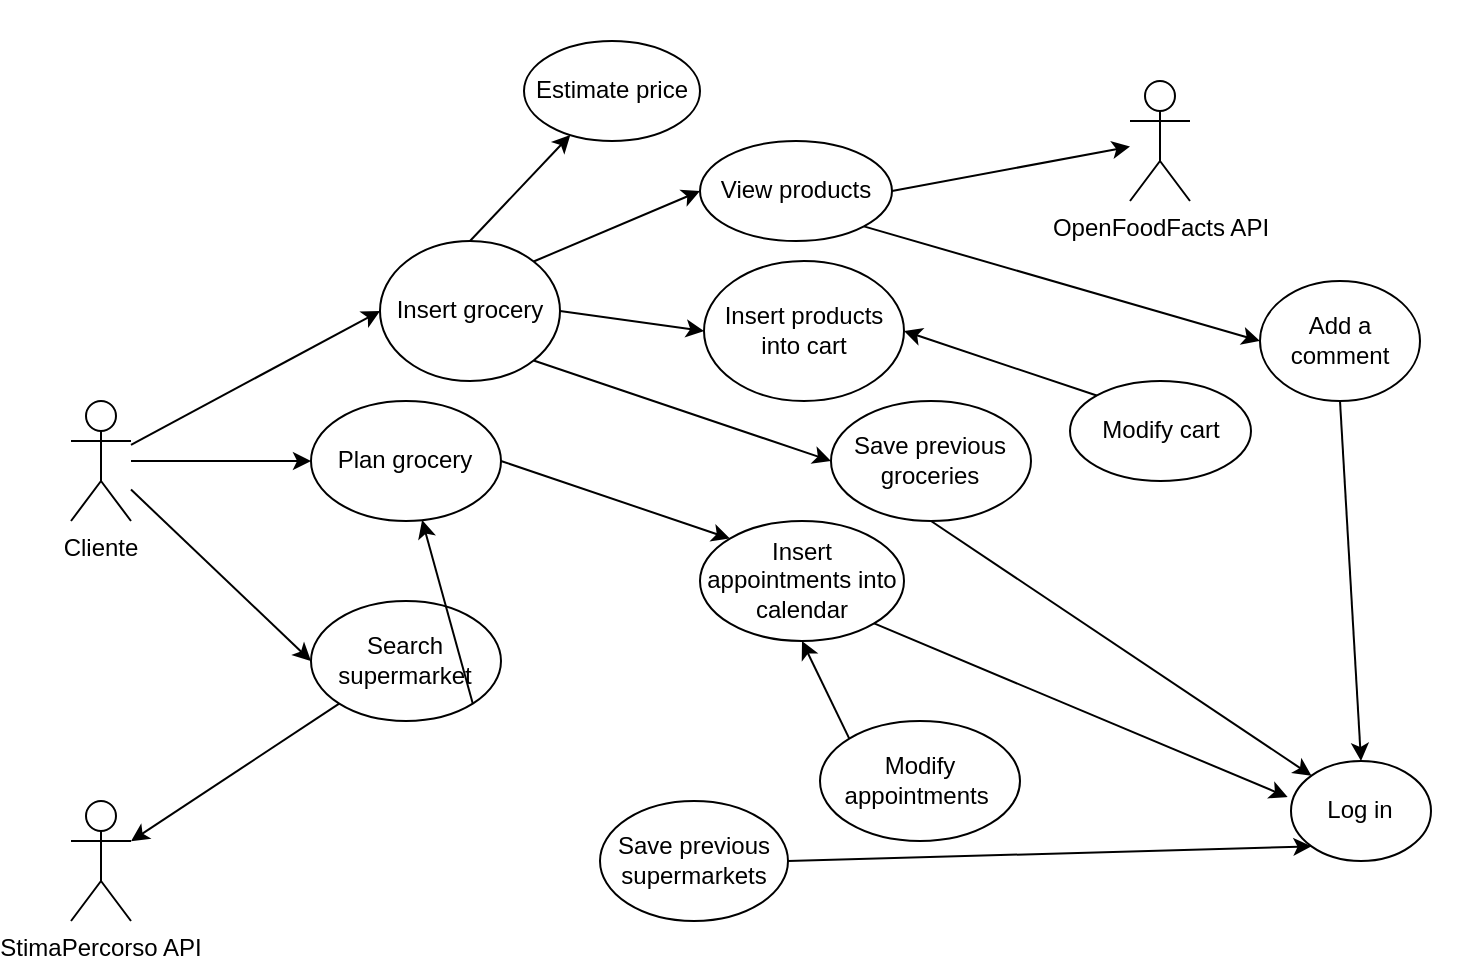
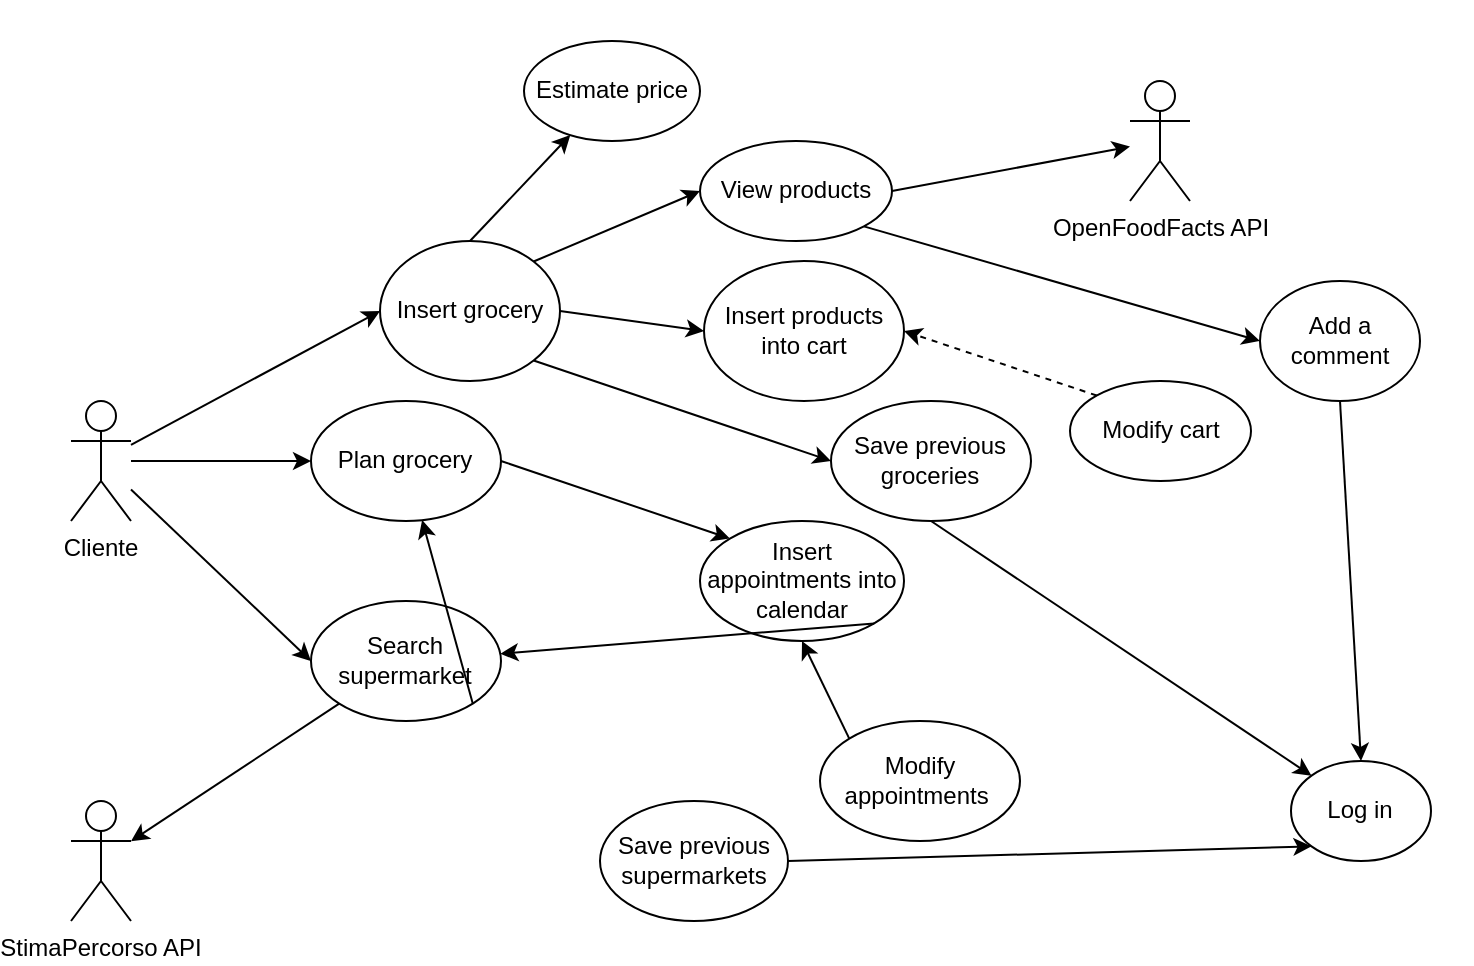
(1004, 365) -> (1004, 365)
(1075, 708) -> (694, 638)
